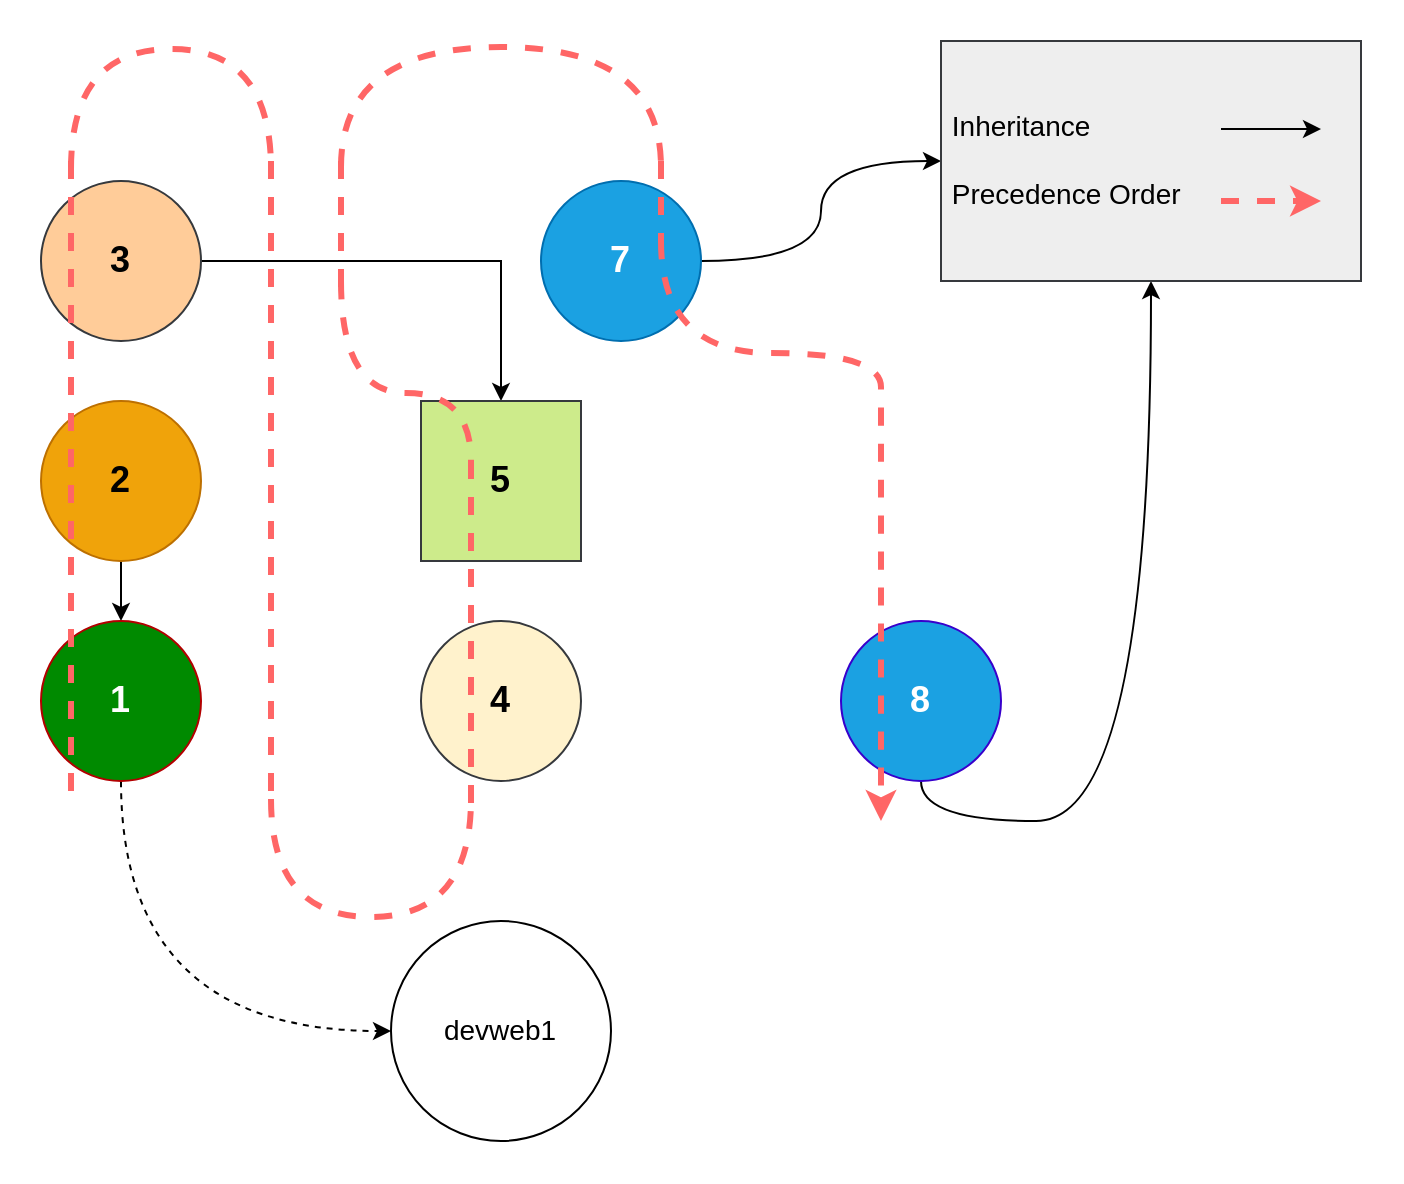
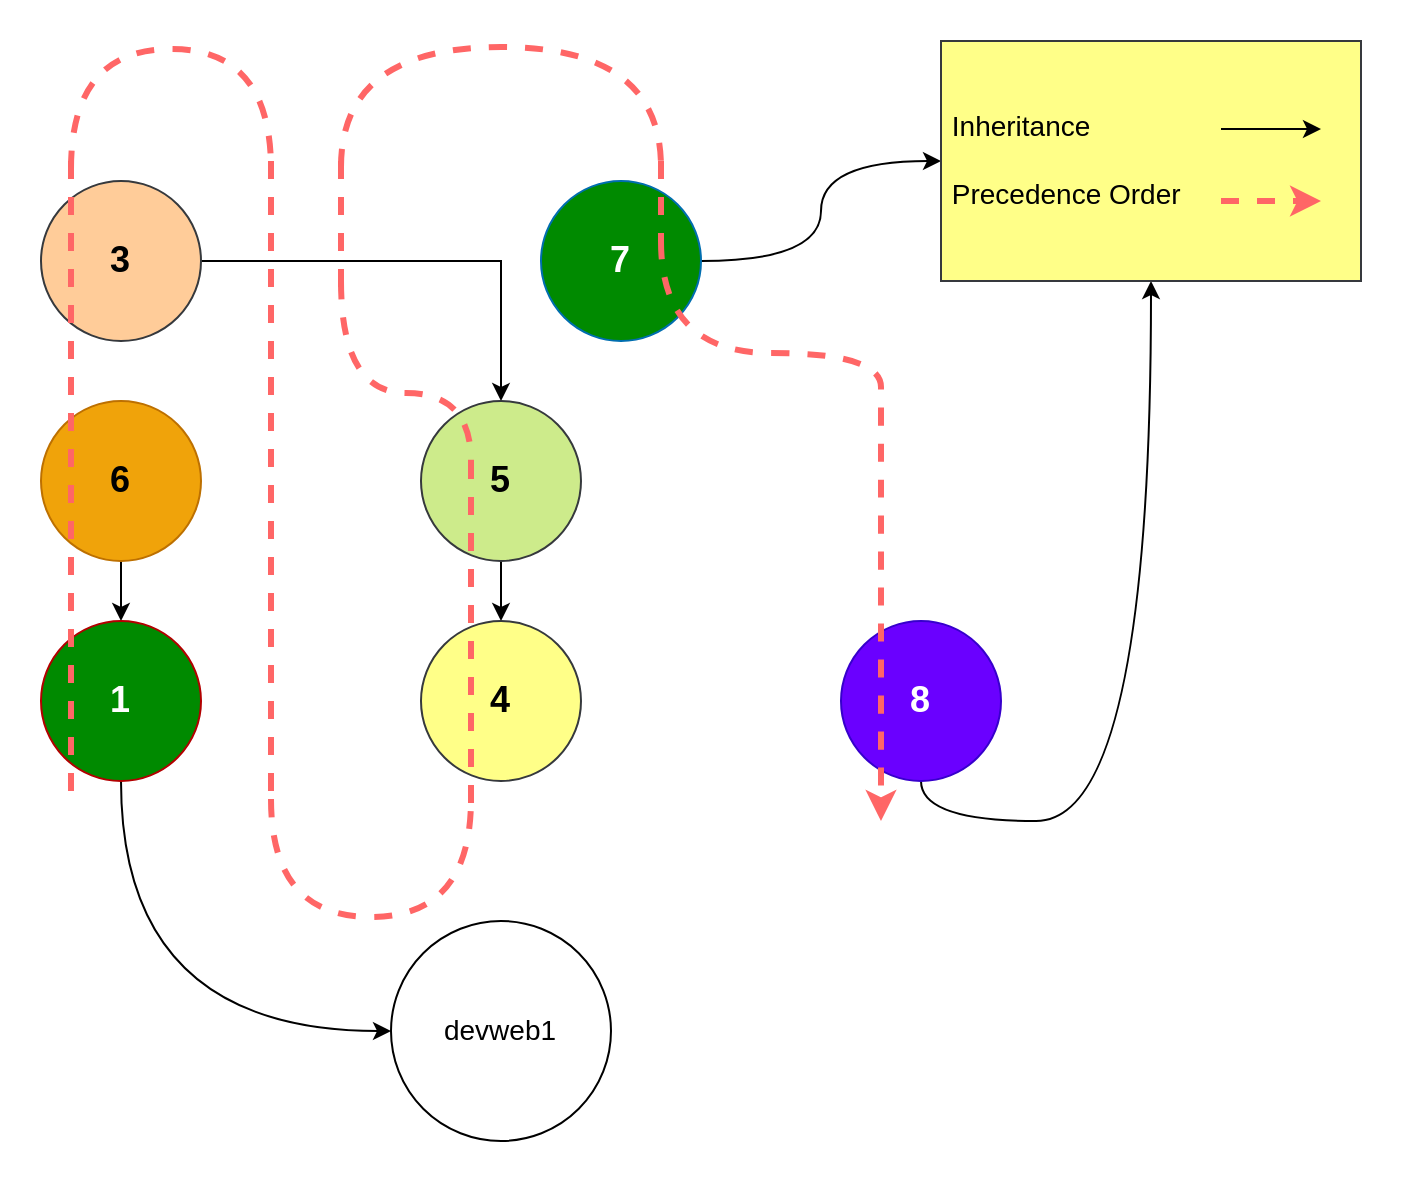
(1151, 161) -> (1151, 161)
(621, 261) -> (621, 261)
(121, 481) -> (121, 481)
(501, 481) -> (501, 481)
none -> (501, 598)
(501, 701) -> (501, 701)
(921, 701) -> (921, 701)
(188, 970) -> (188, 970)
